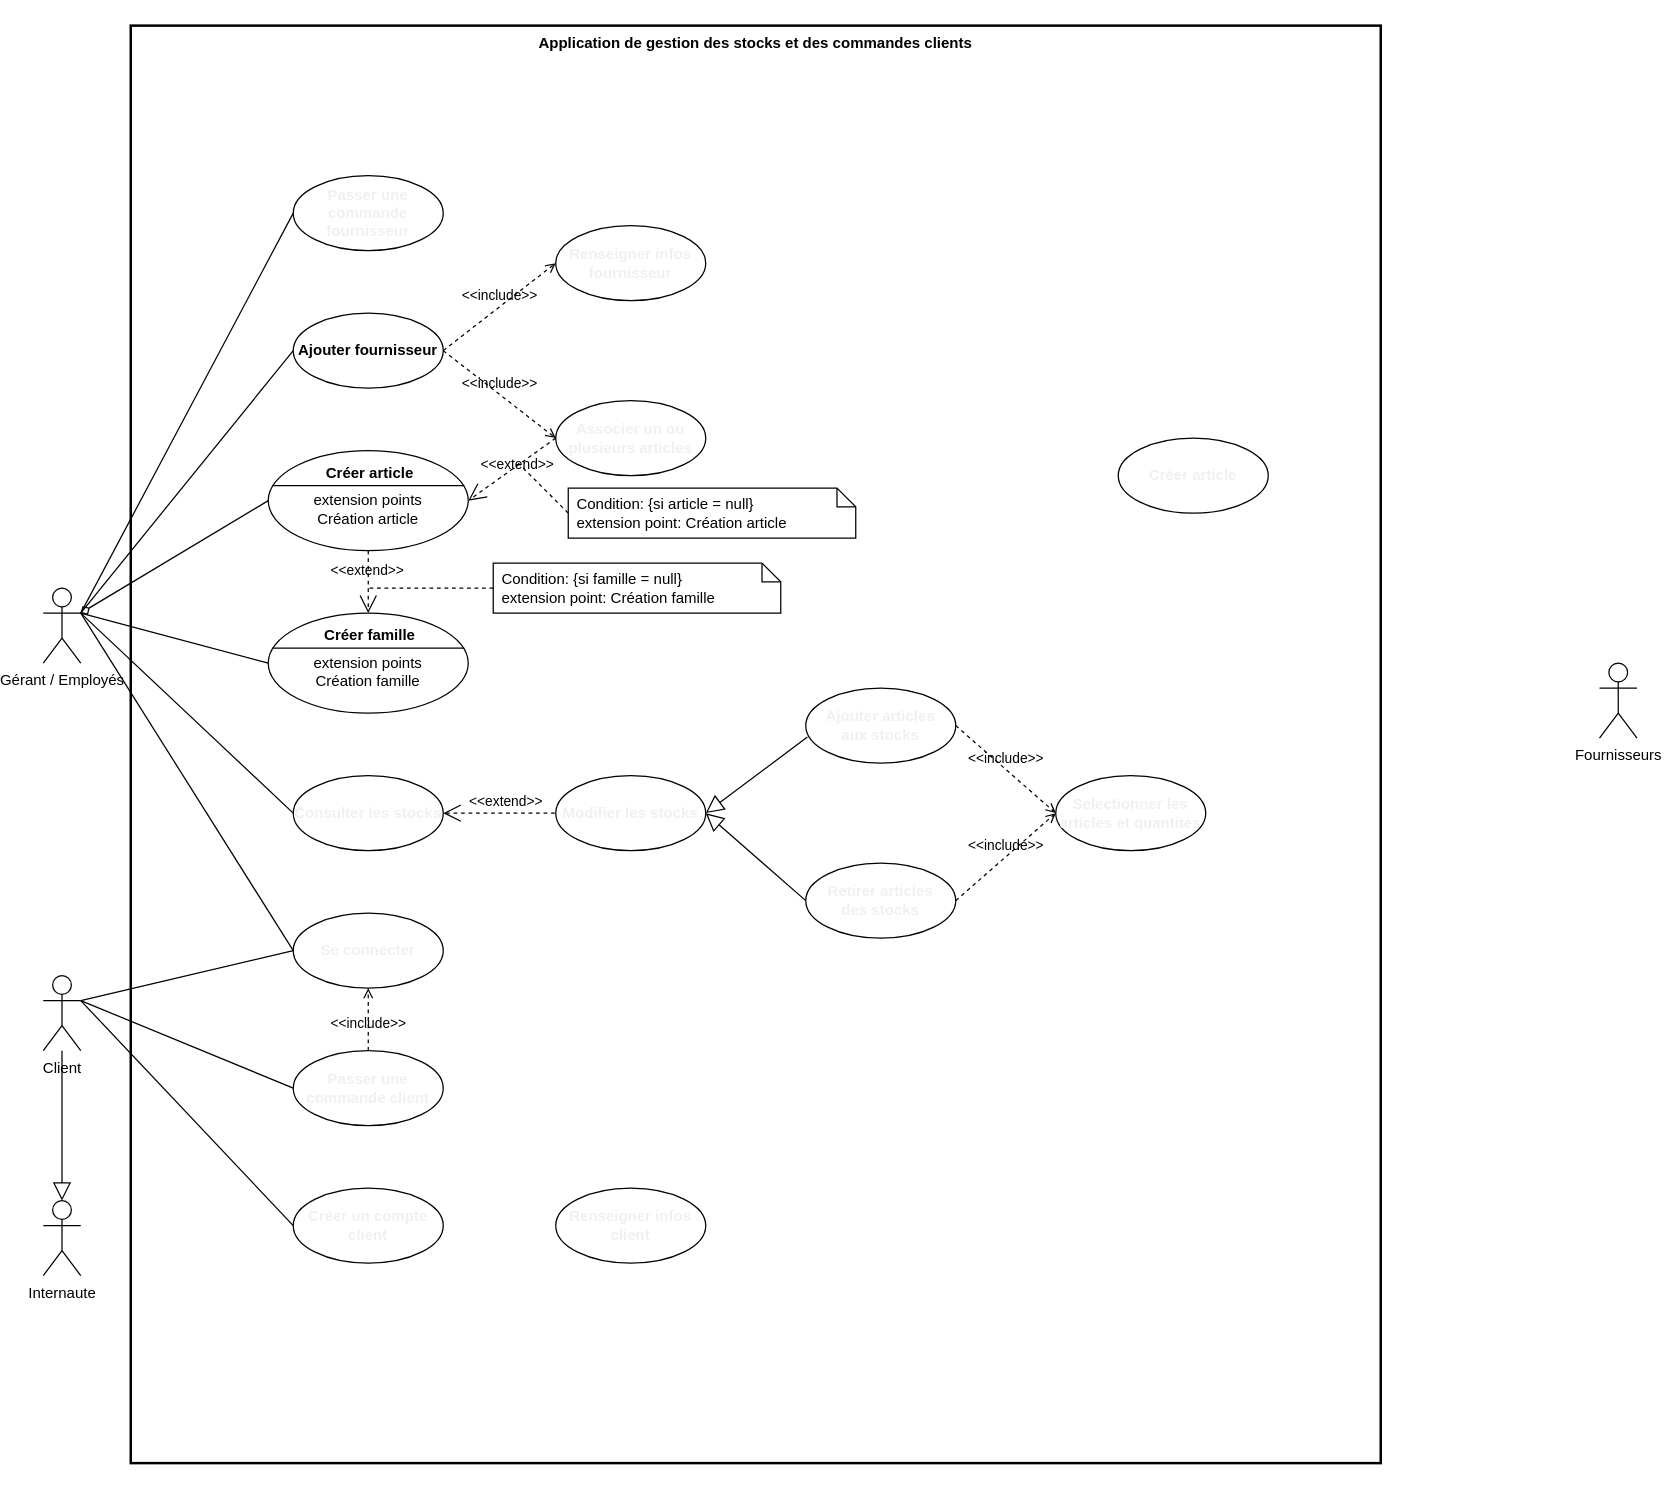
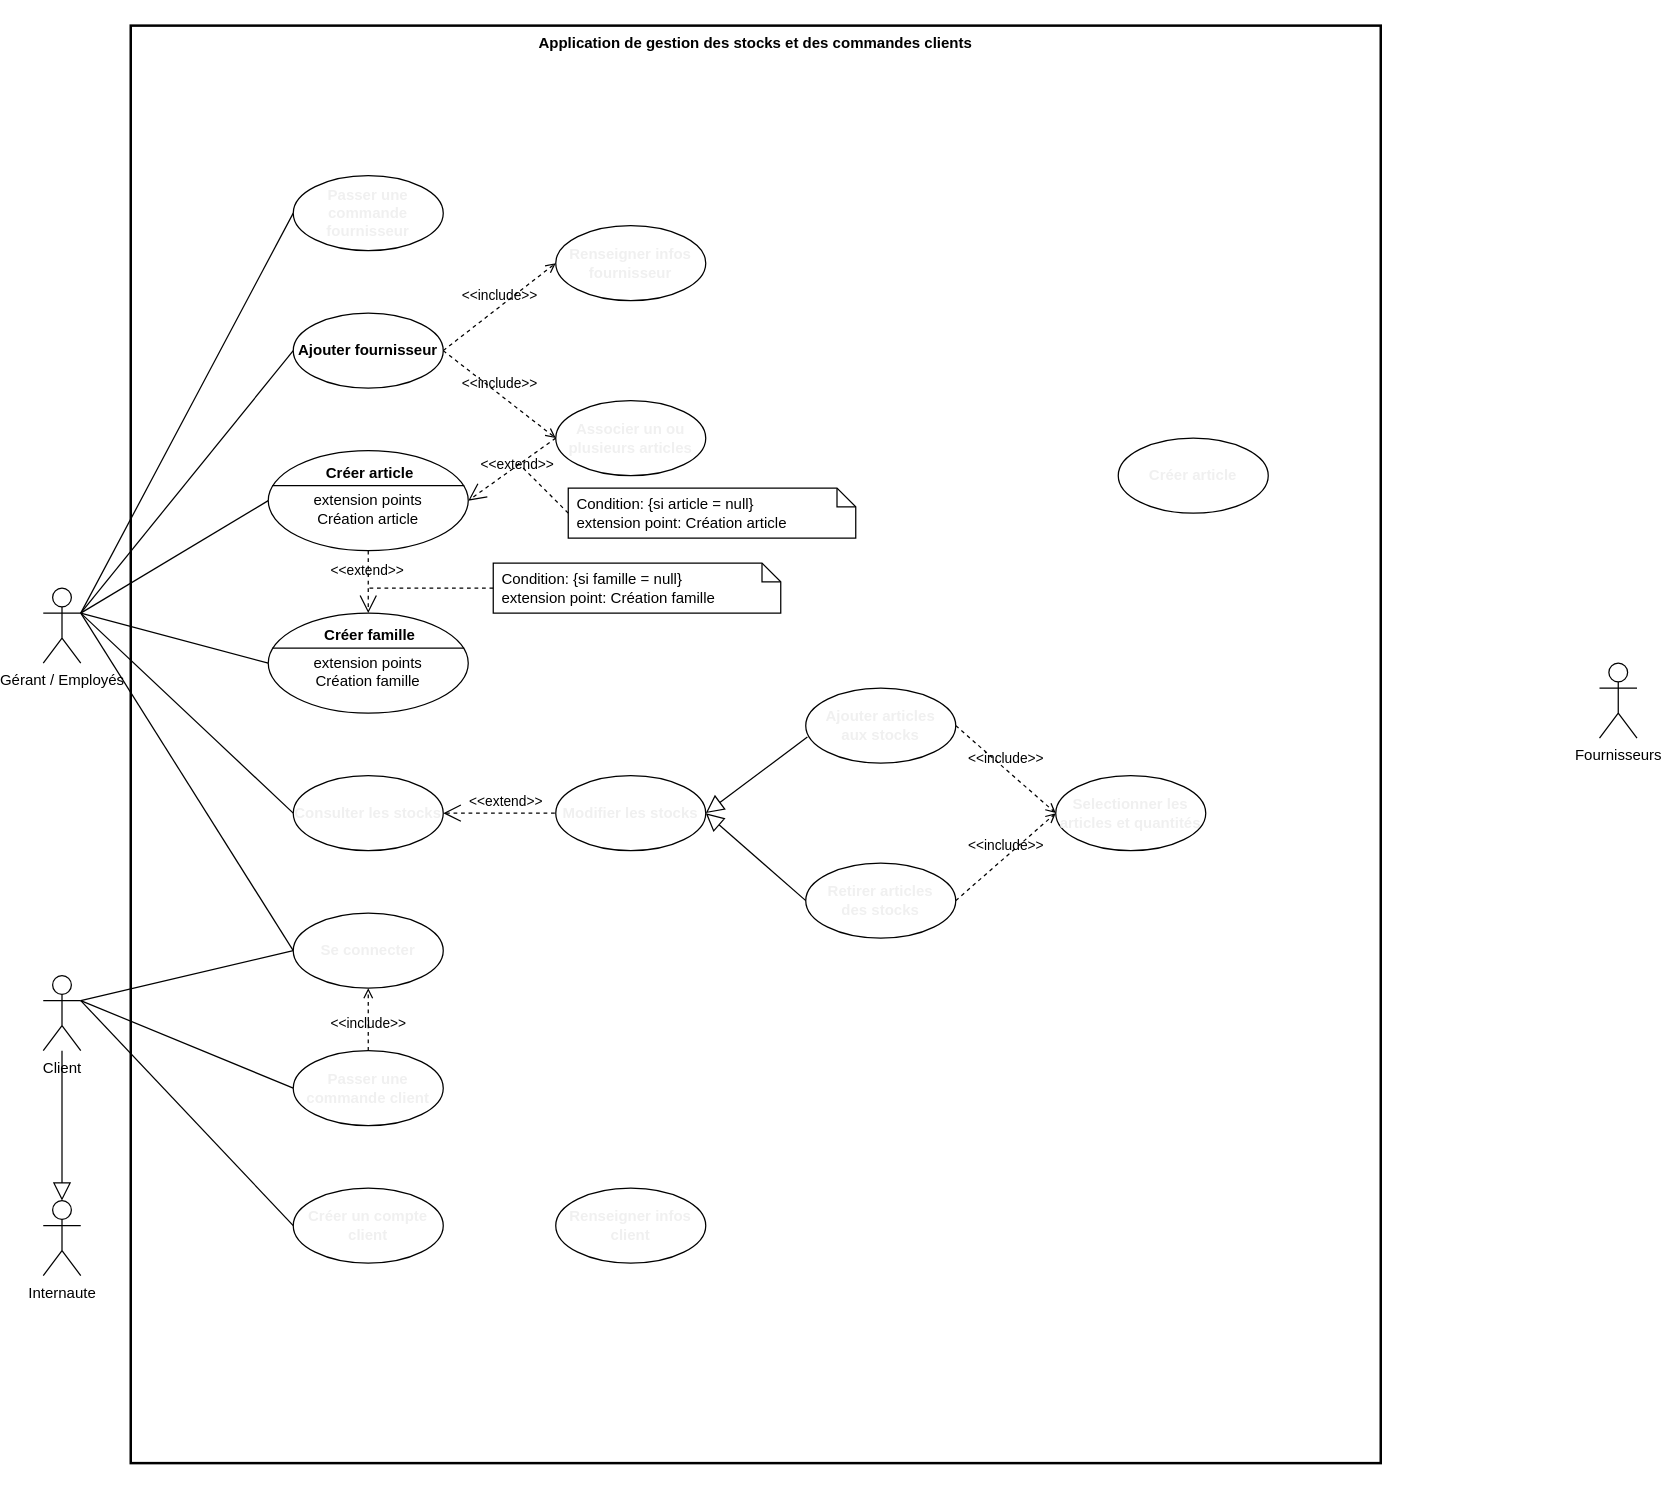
(90, 608) -> (88, 609)
